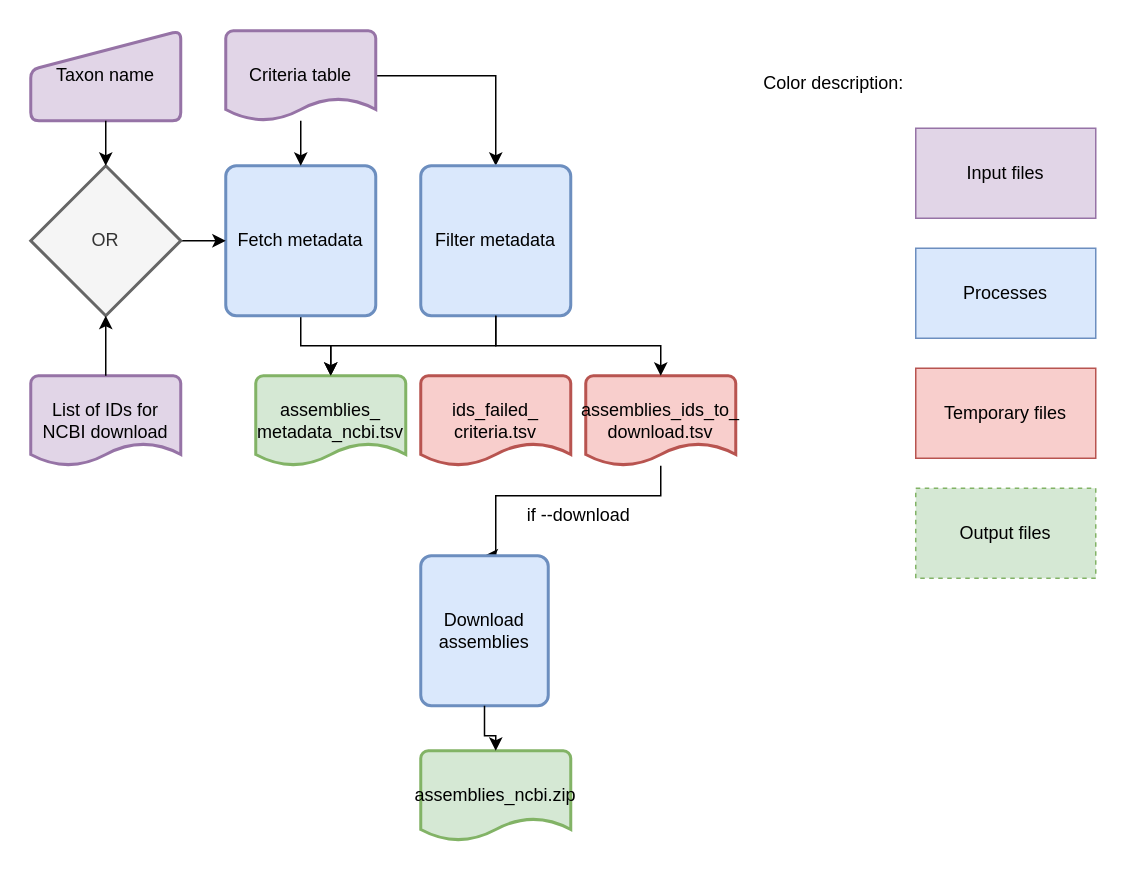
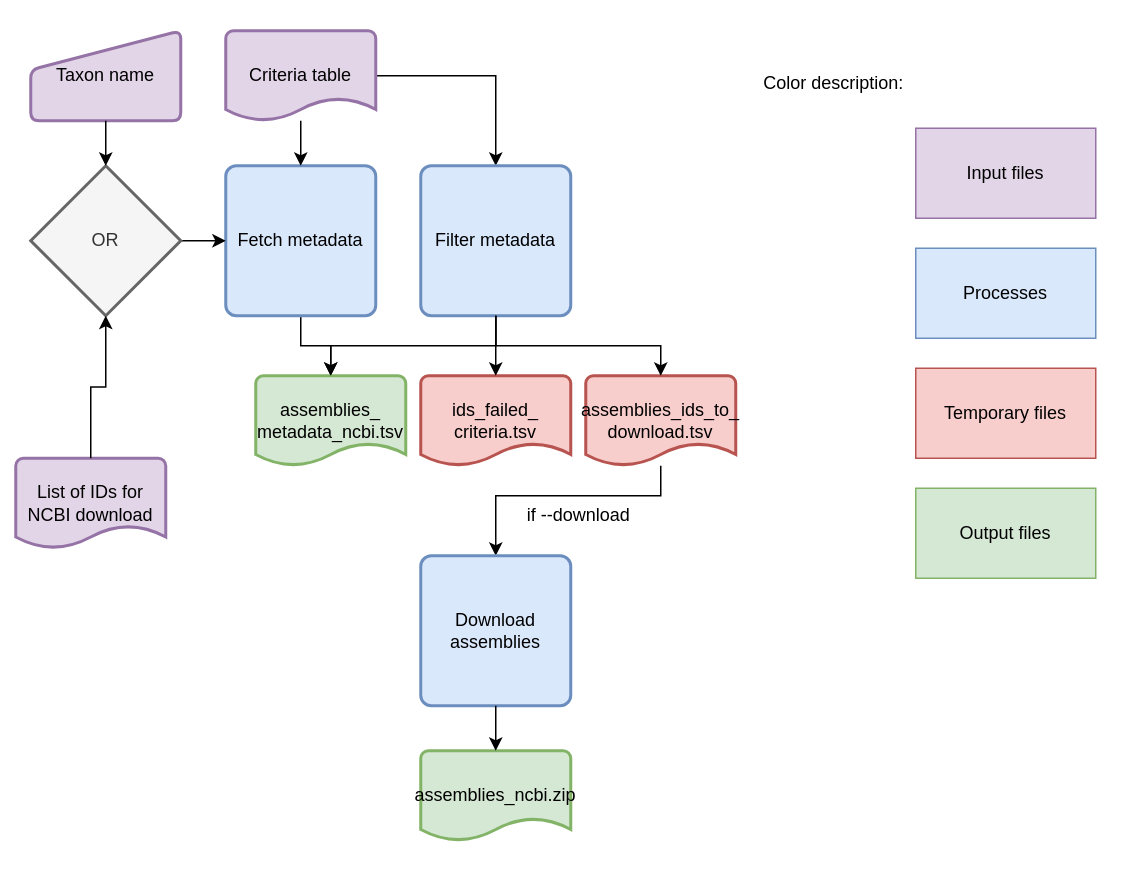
none -> (496, 357)
(106, 421) -> (91, 503)
(1006, 533) -> (1006, 533)
(485, 631) -> (496, 631)
